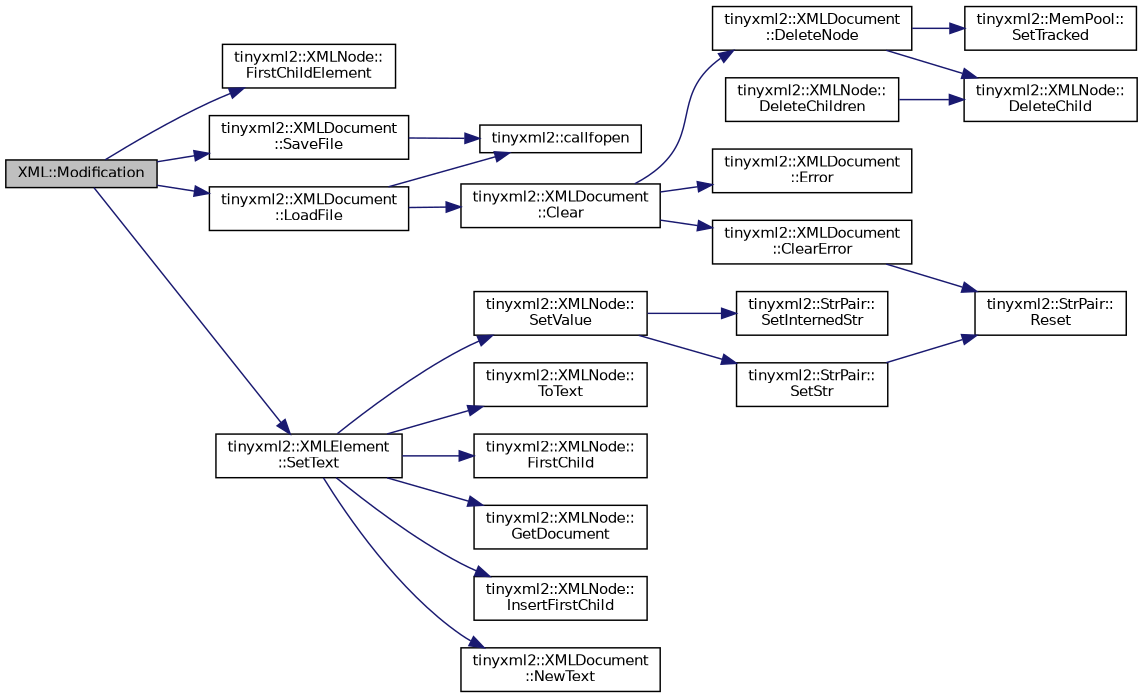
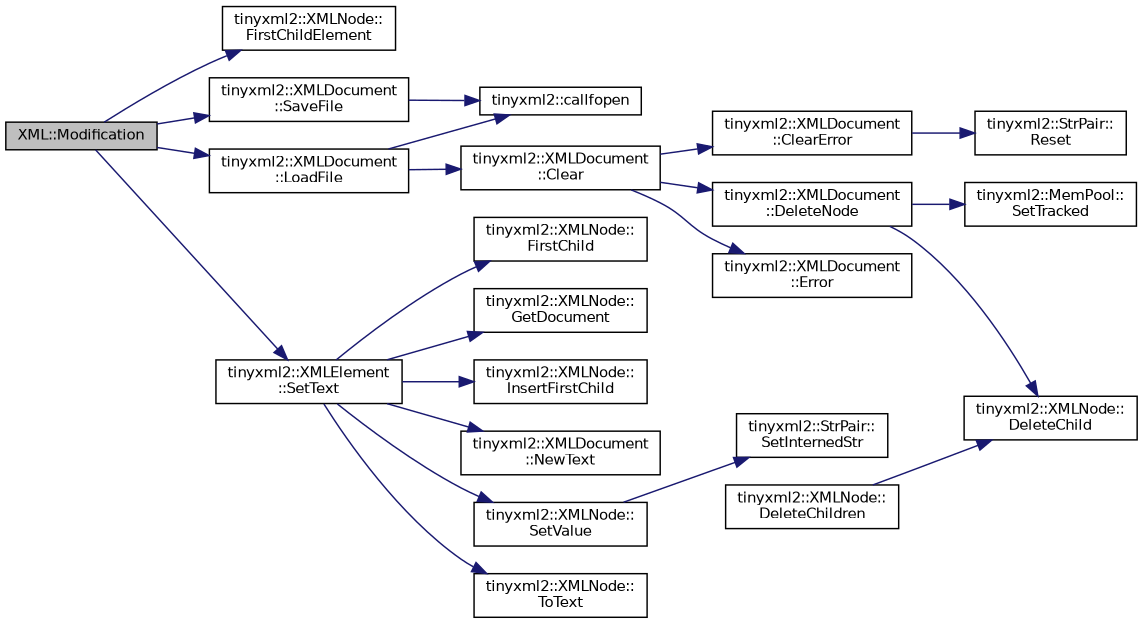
(812, 385) -> none
